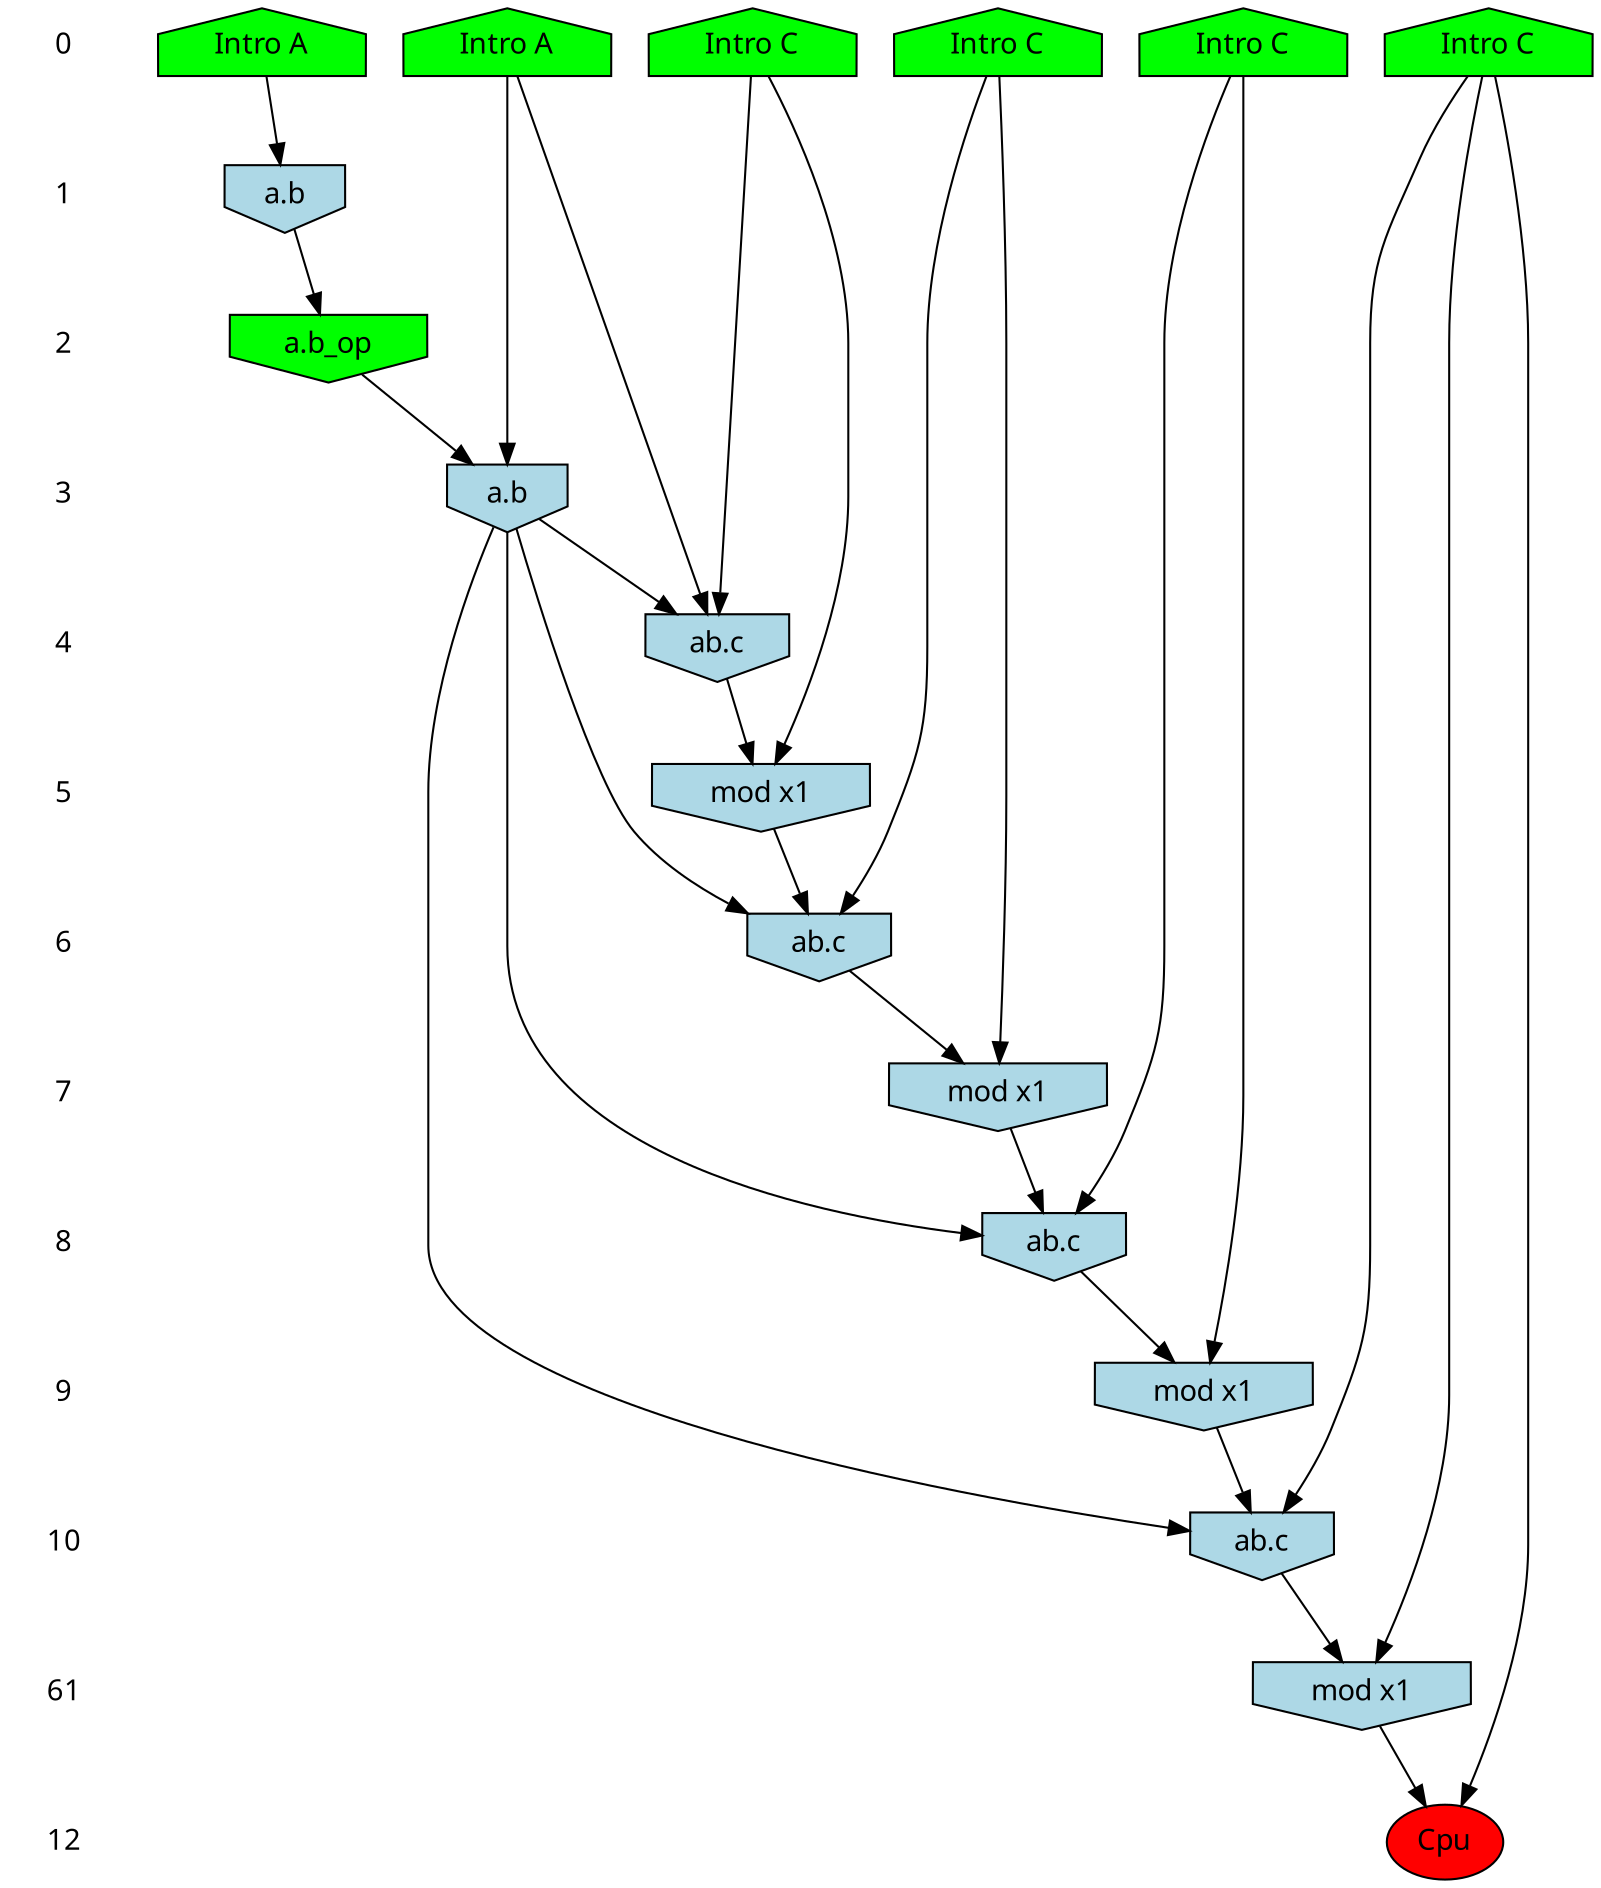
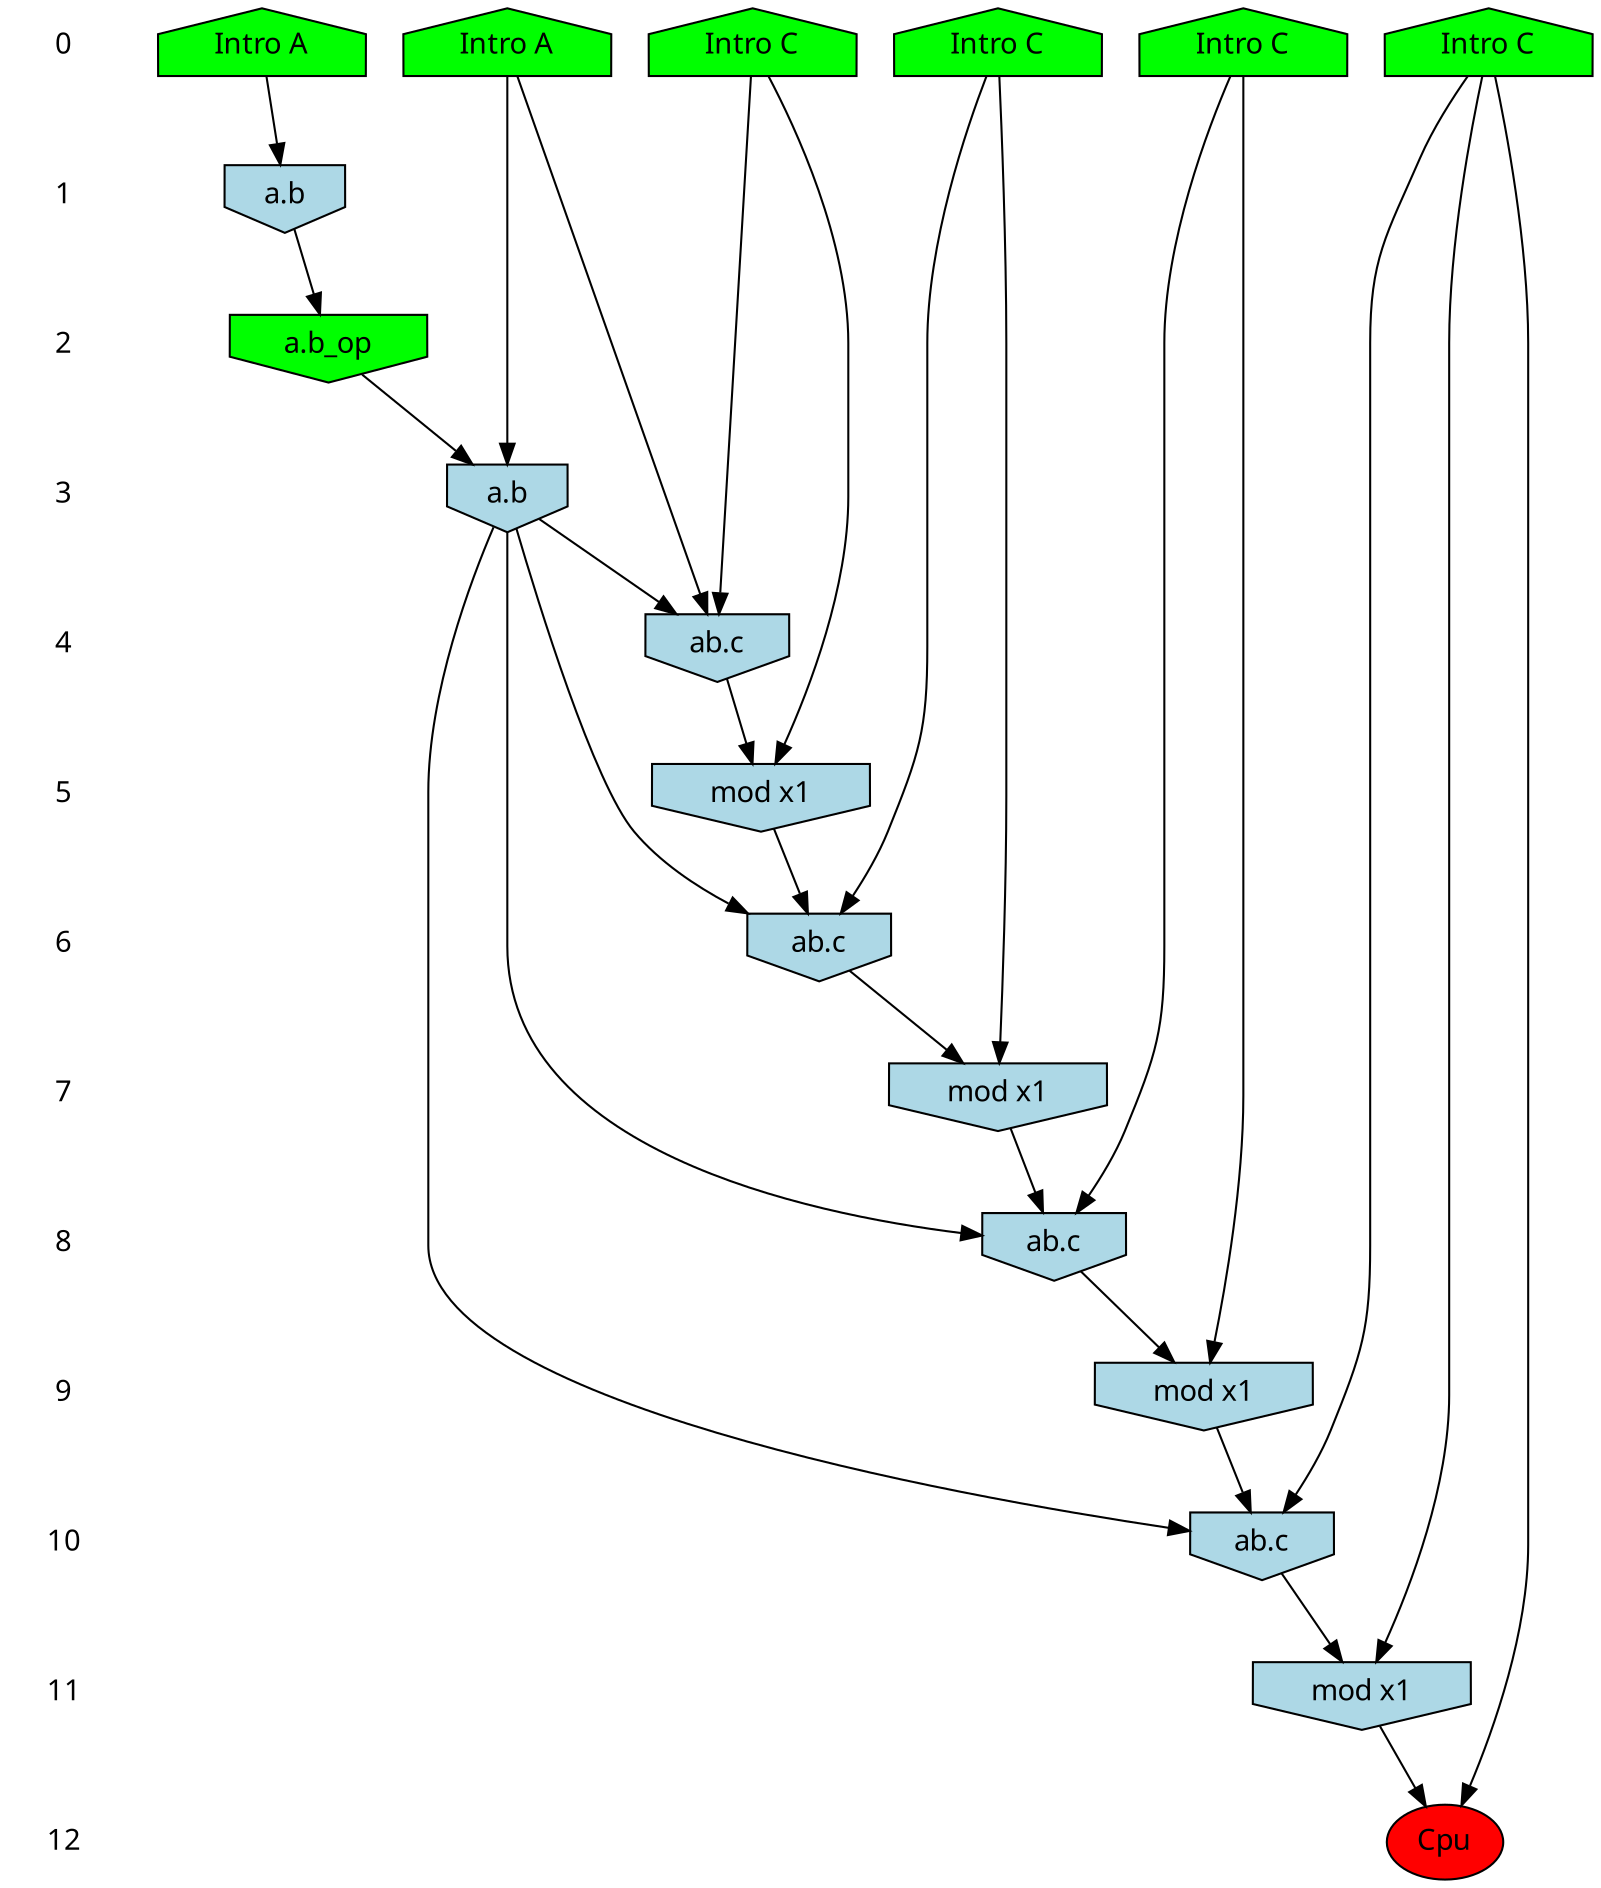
(64, 1692) -> (64, 1692)
